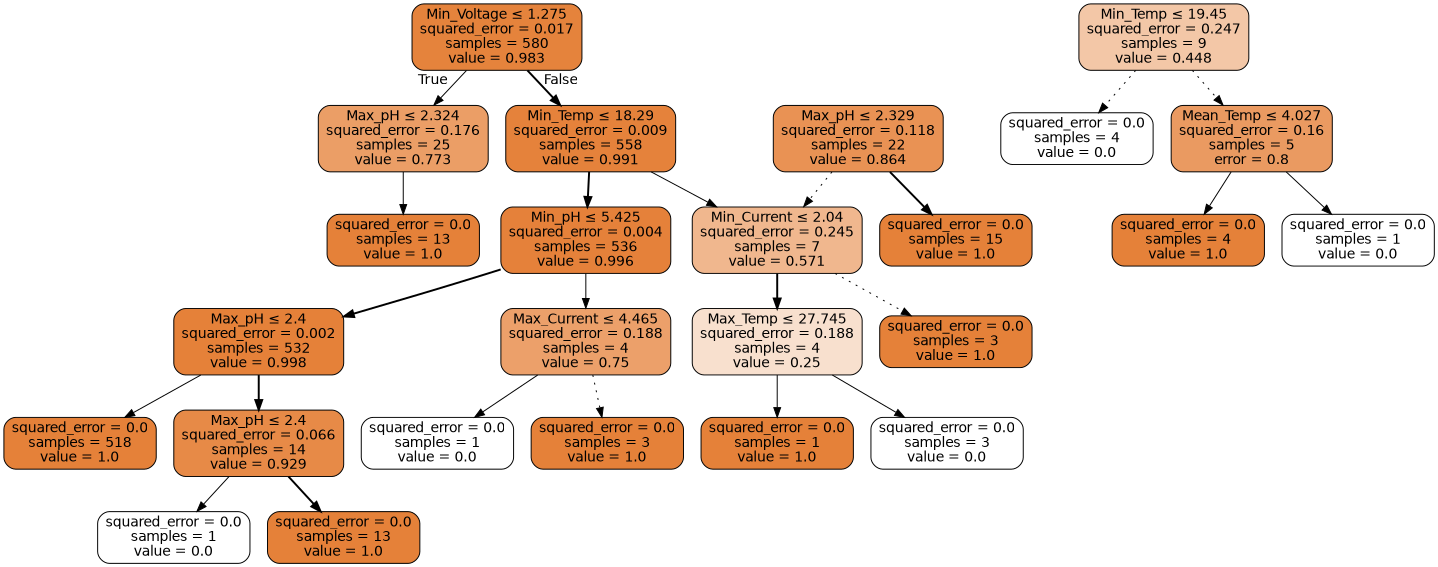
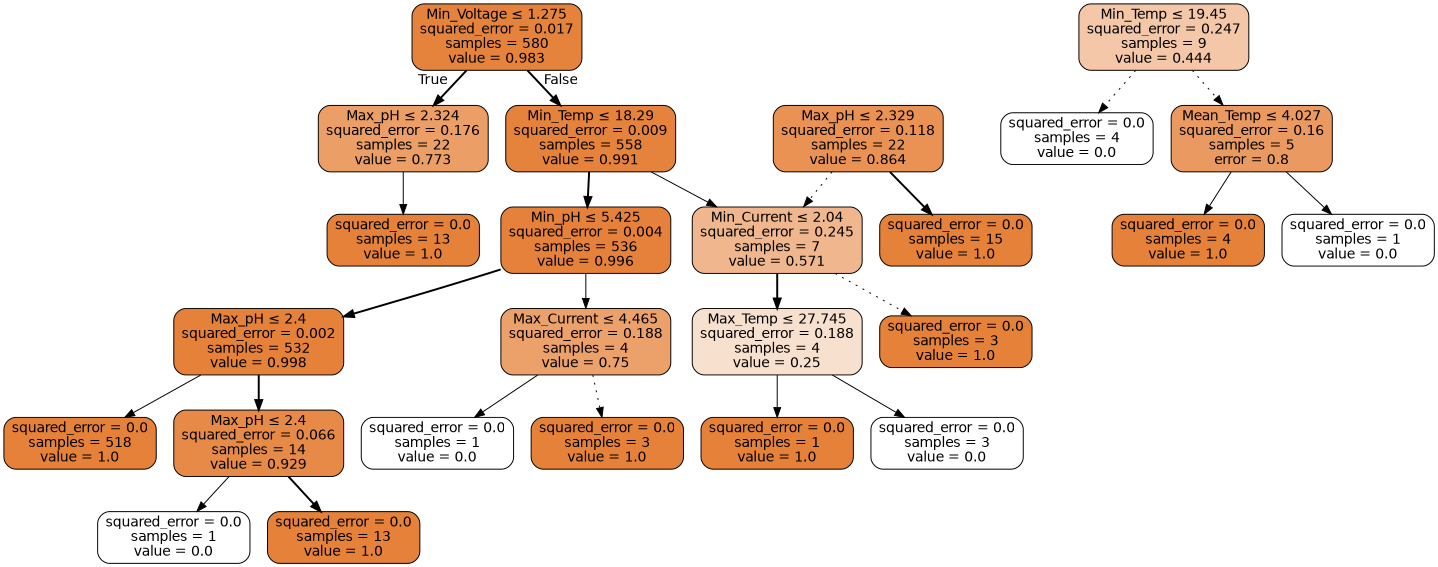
(1164, 59) -> (1164, 59)
(454, 84) -> (454, 84)
(403, 145) -> (403, 145)
